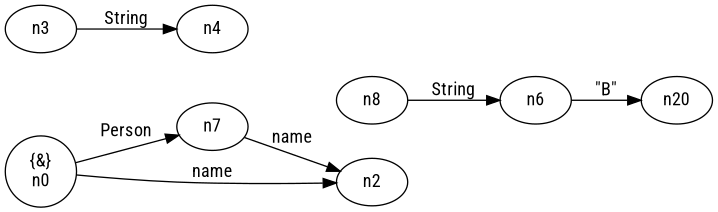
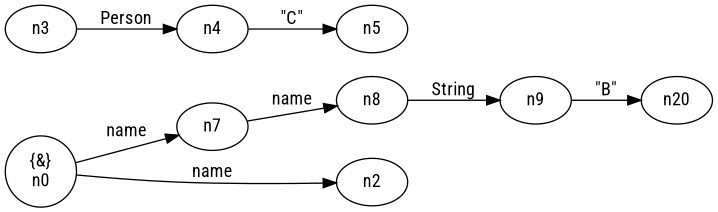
(127, 19) -> (127, 19)
none -> (372, 29)
(536, 100) -> (536, 100)
(127, 131) -> (127, 131)
(286, 152) -> (286, 115)
